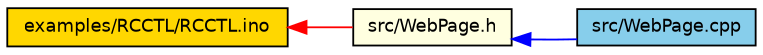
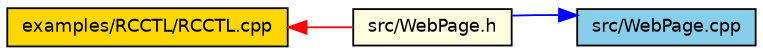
(147, 27) -> (147, 27)
(554, 40) -> (536, 15)
